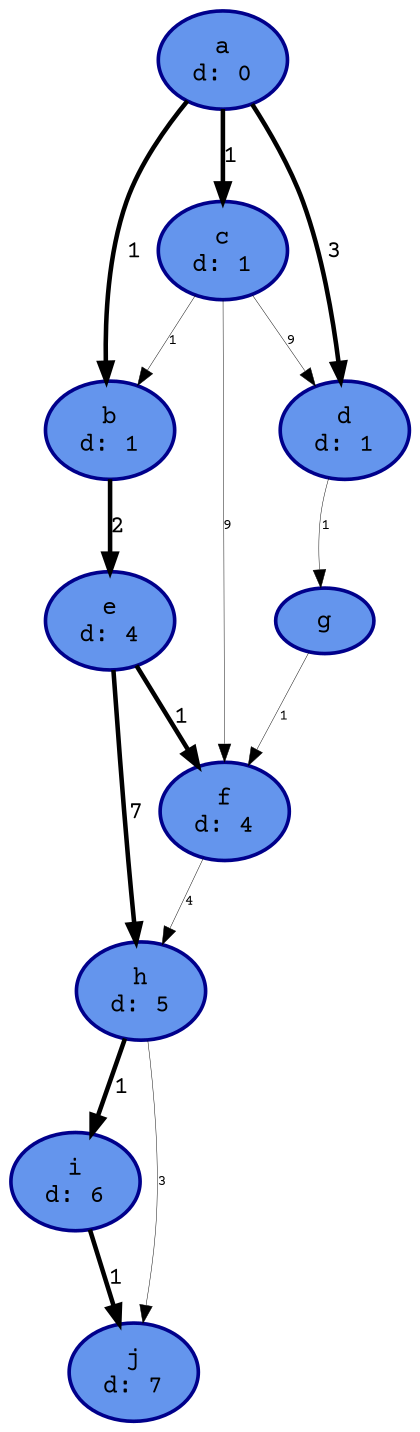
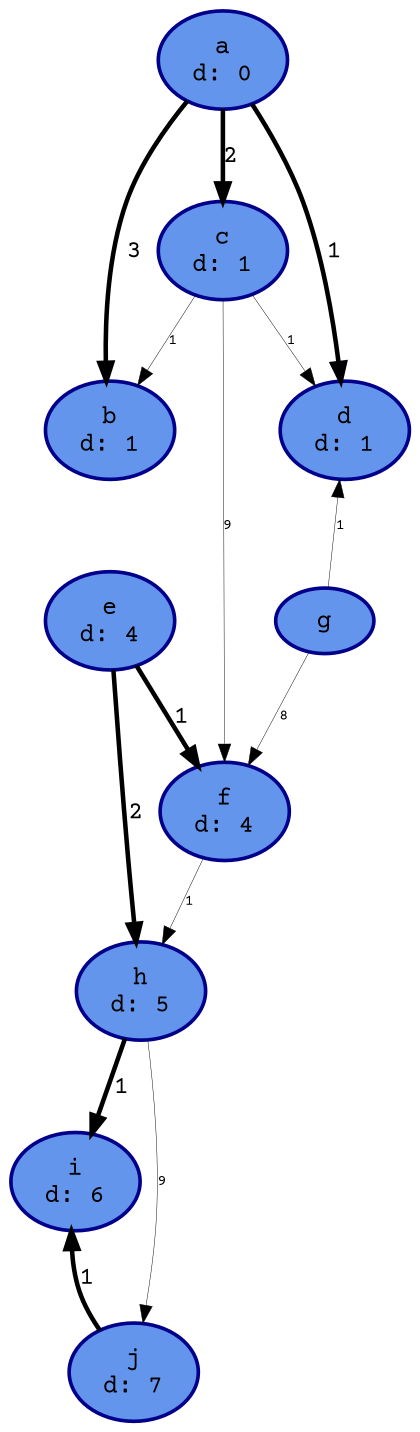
(231, 155) -> (231, 155)
(135, 251) -> (135, 251)
(335, 251) -> (335, 251)
(291, 340) -> (291, 340)
(110, 516) -> none
(320, 523) -> (333, 543)
(284, 716) -> (284, 716)
(136, 811) -> (136, 811)
(189, 901) -> (189, 901)
(162, 1182) -> (162, 1182)
(102, 1268) -> (80, 1292)
